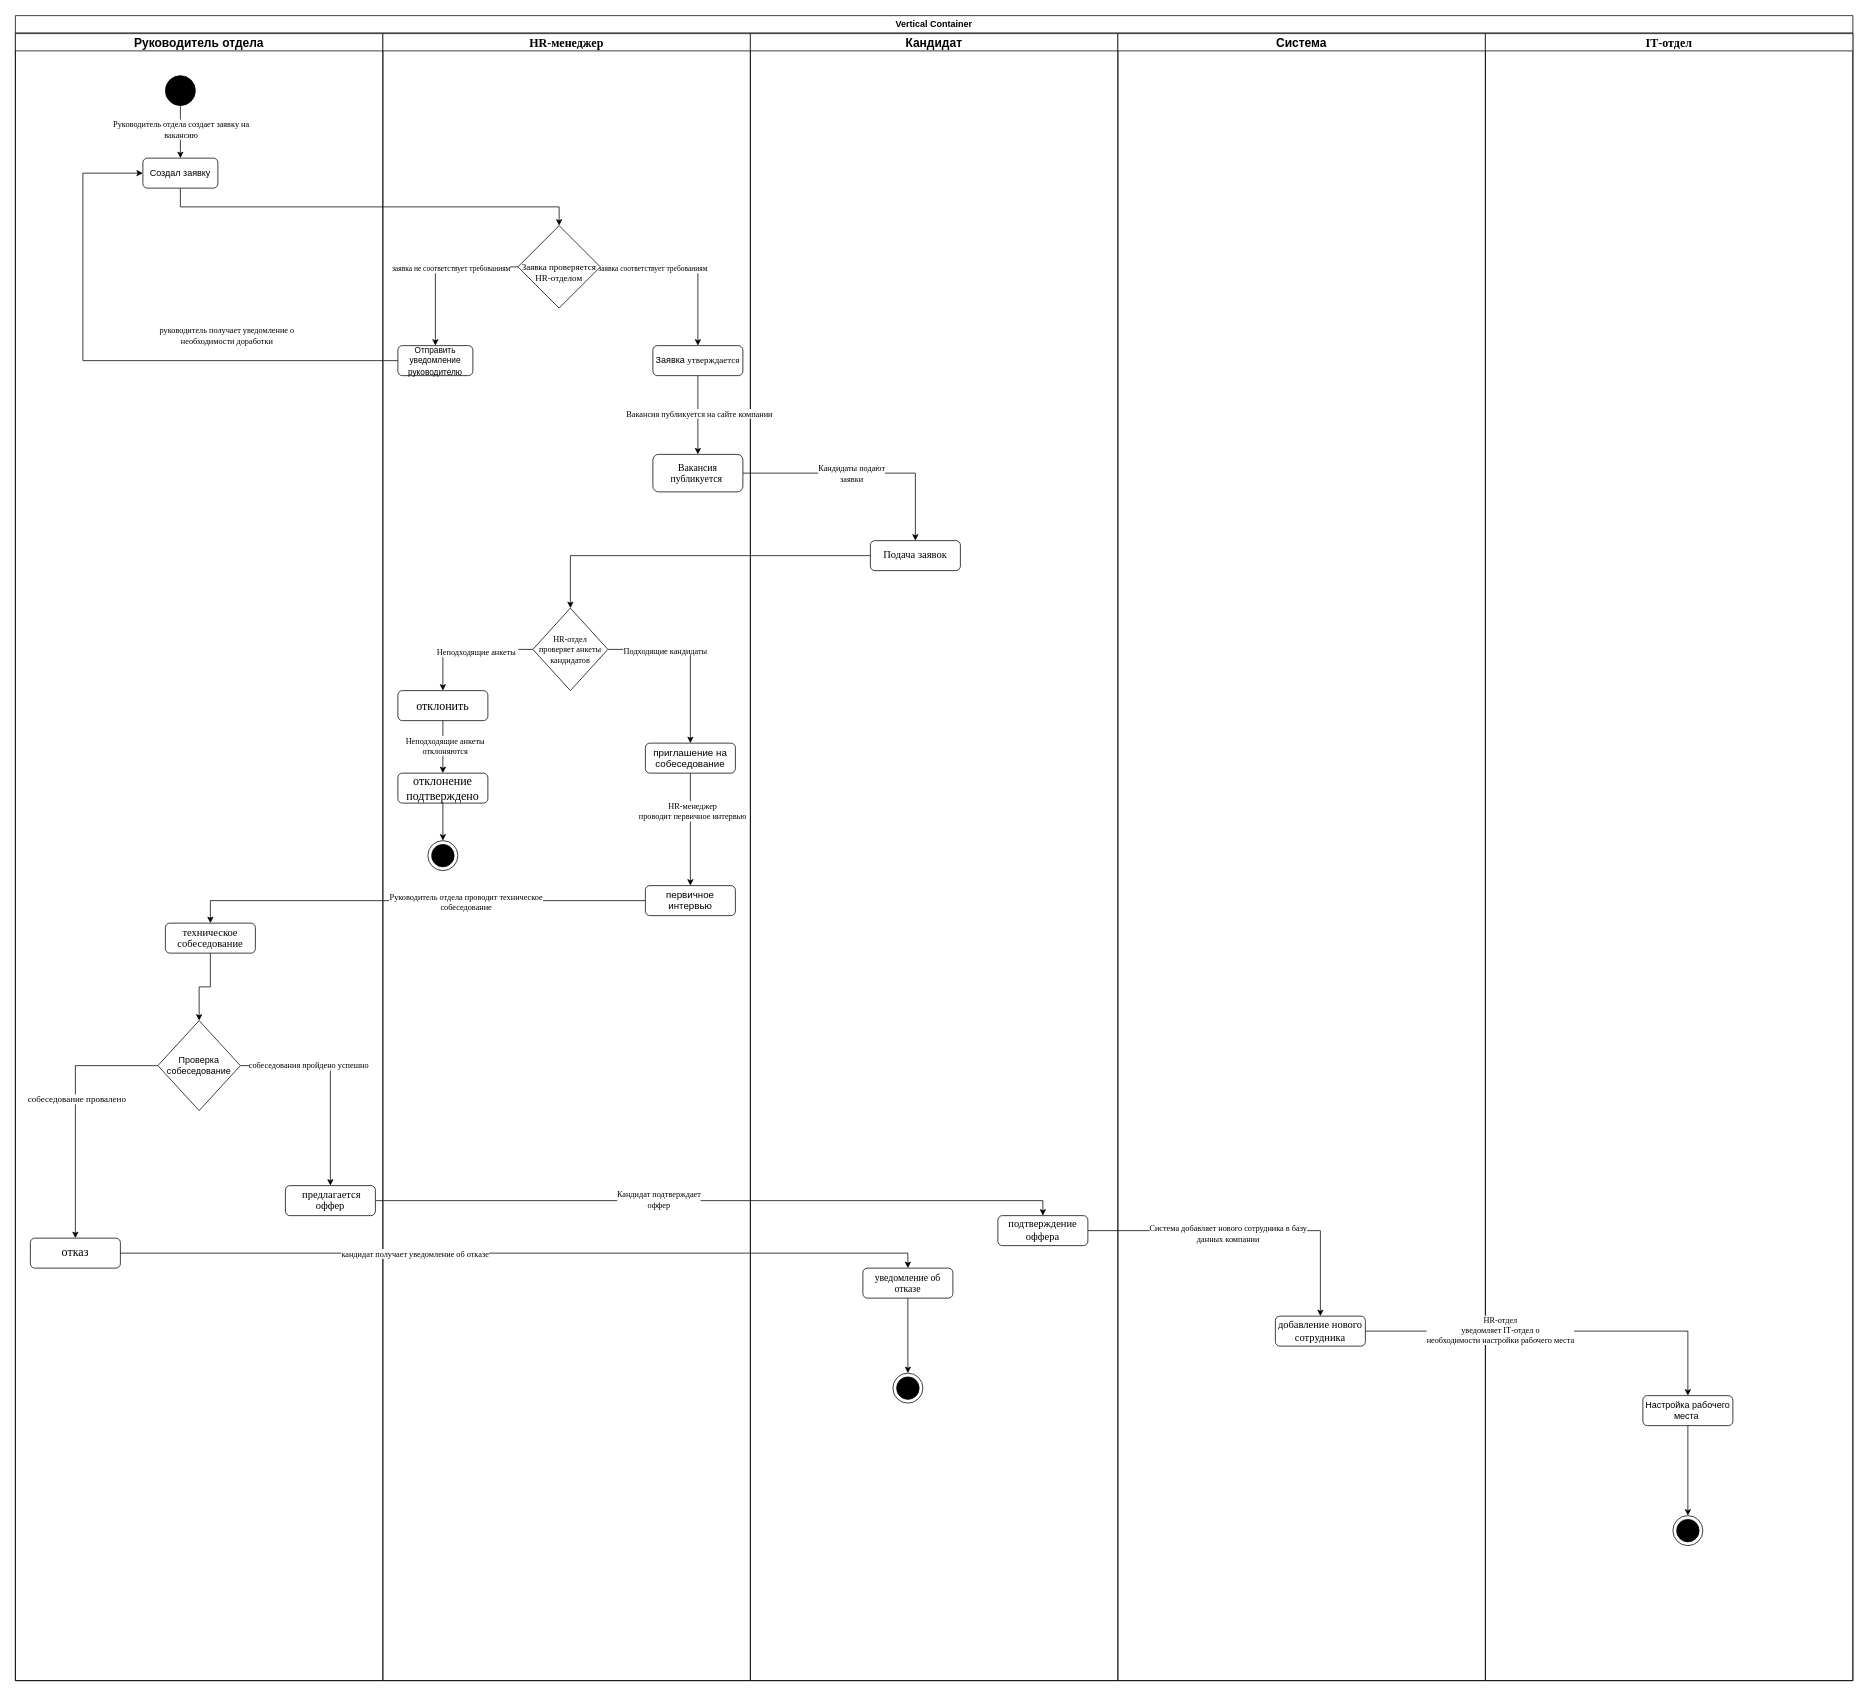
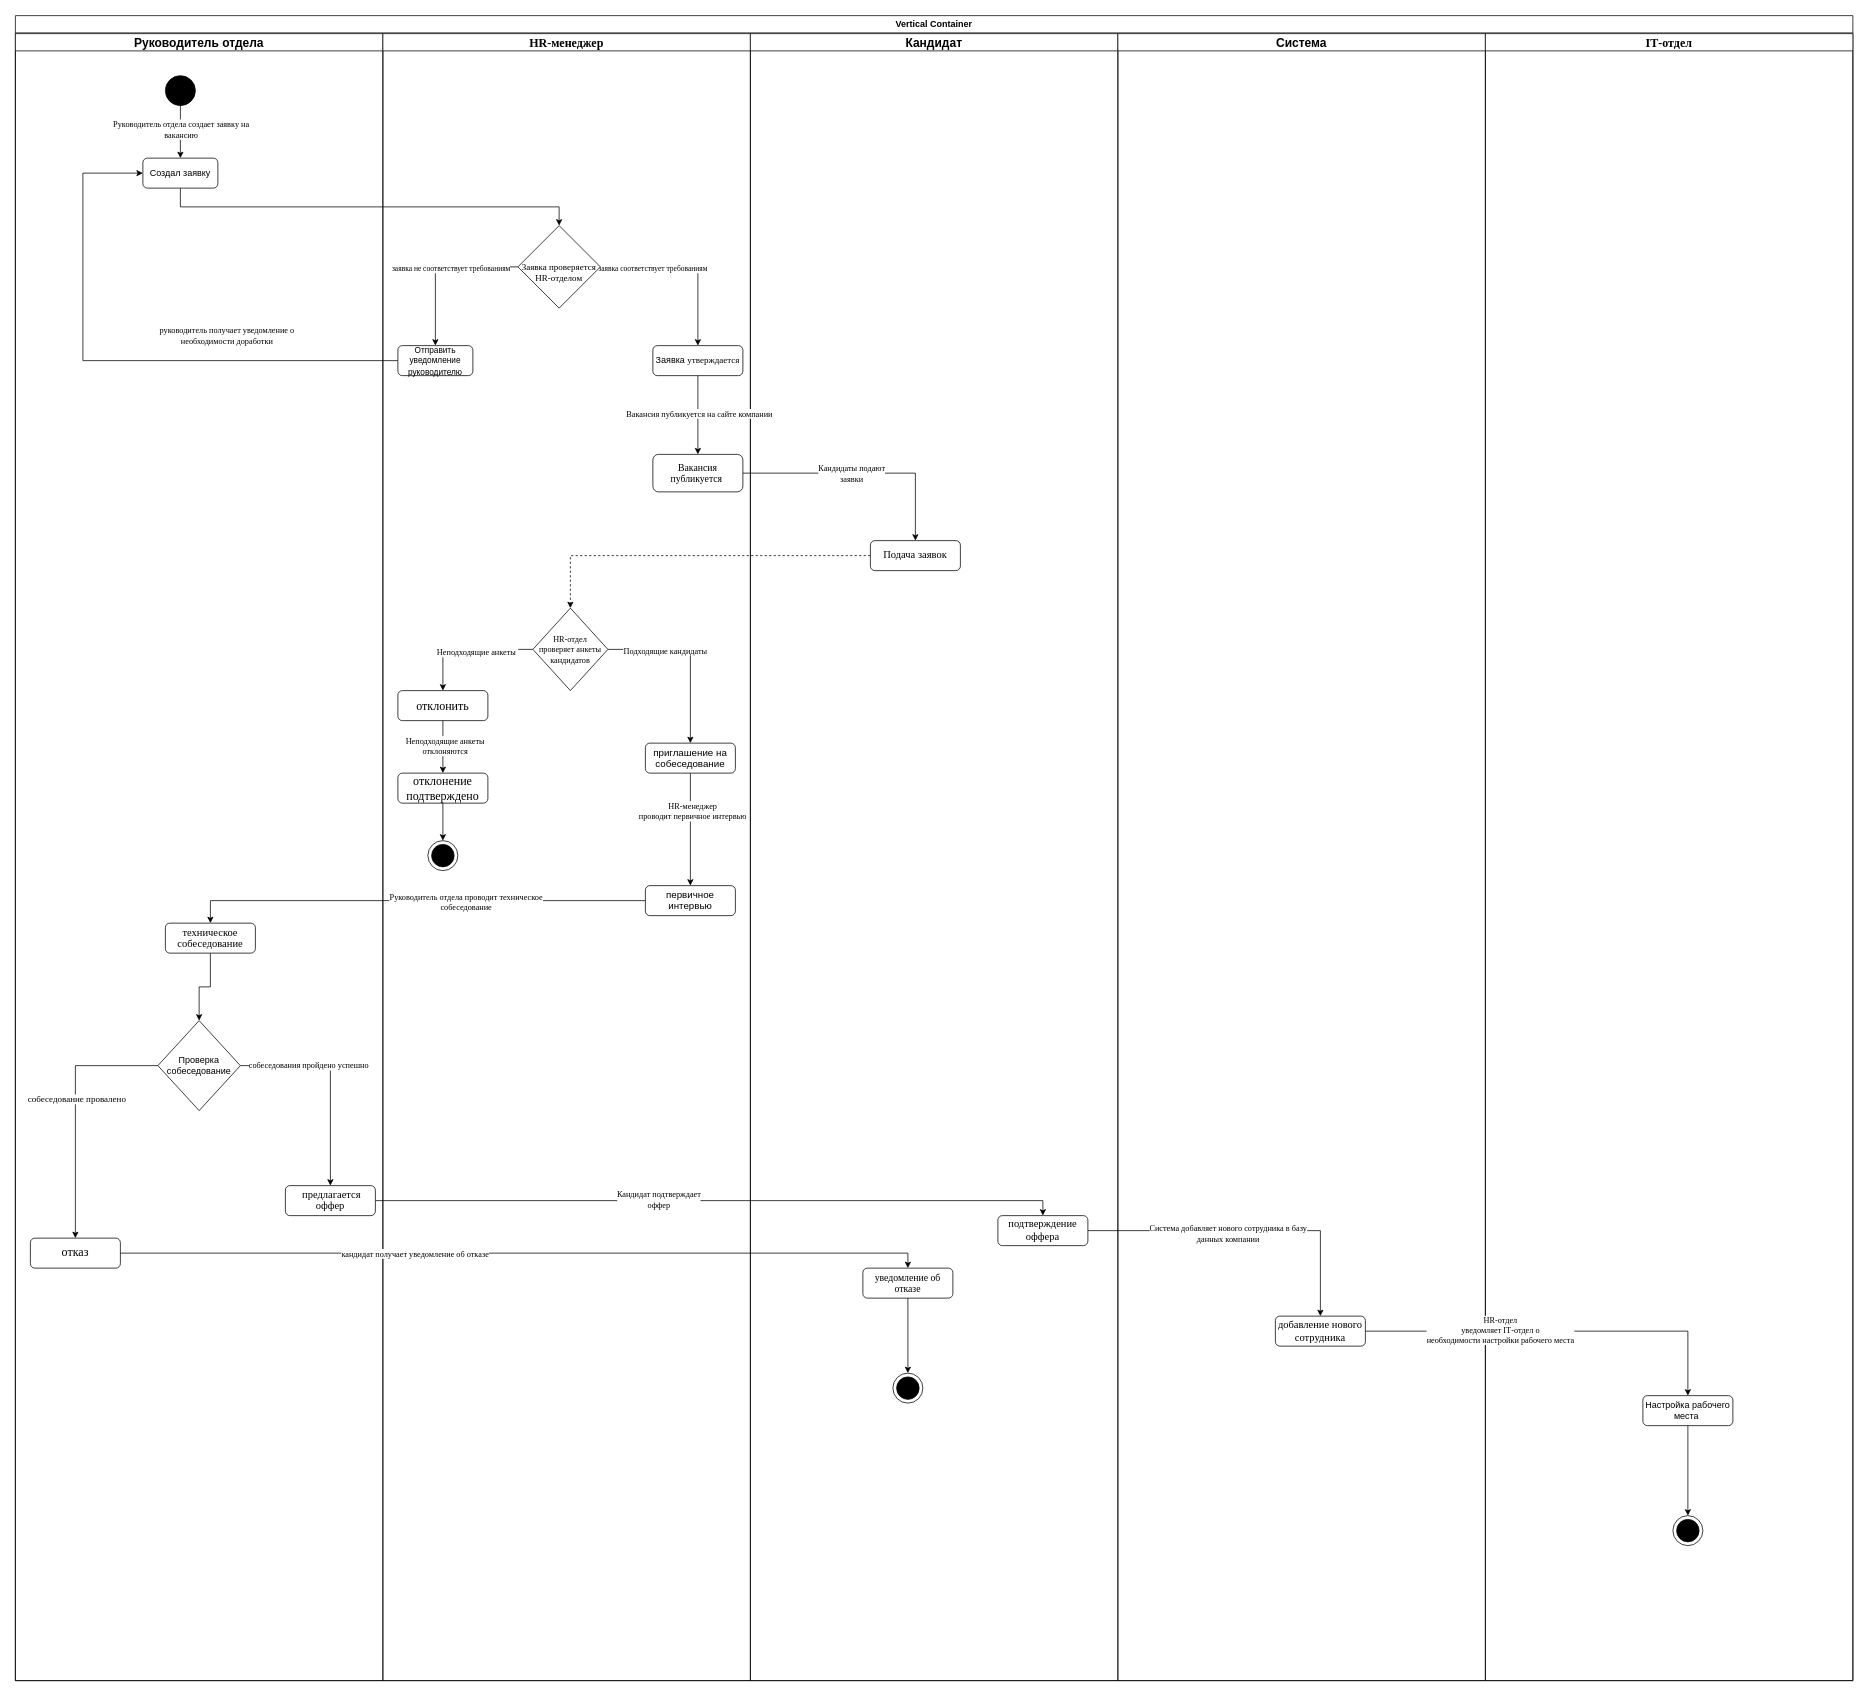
(696, 555) -> (696, 555)
